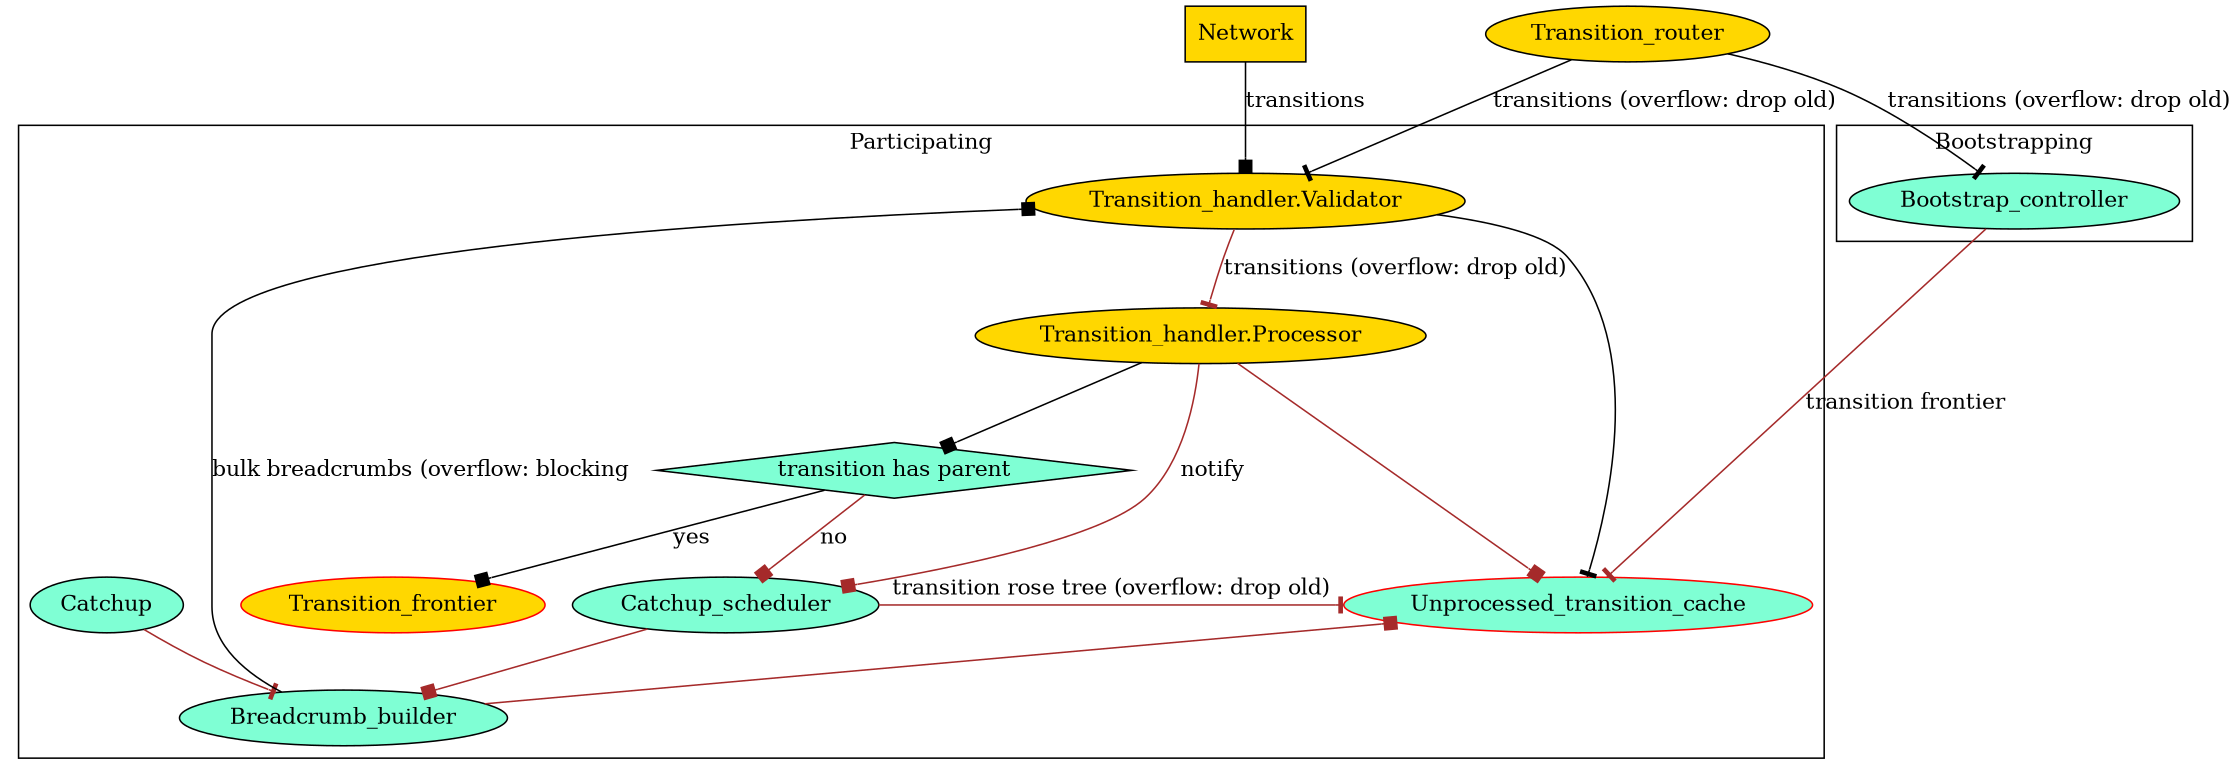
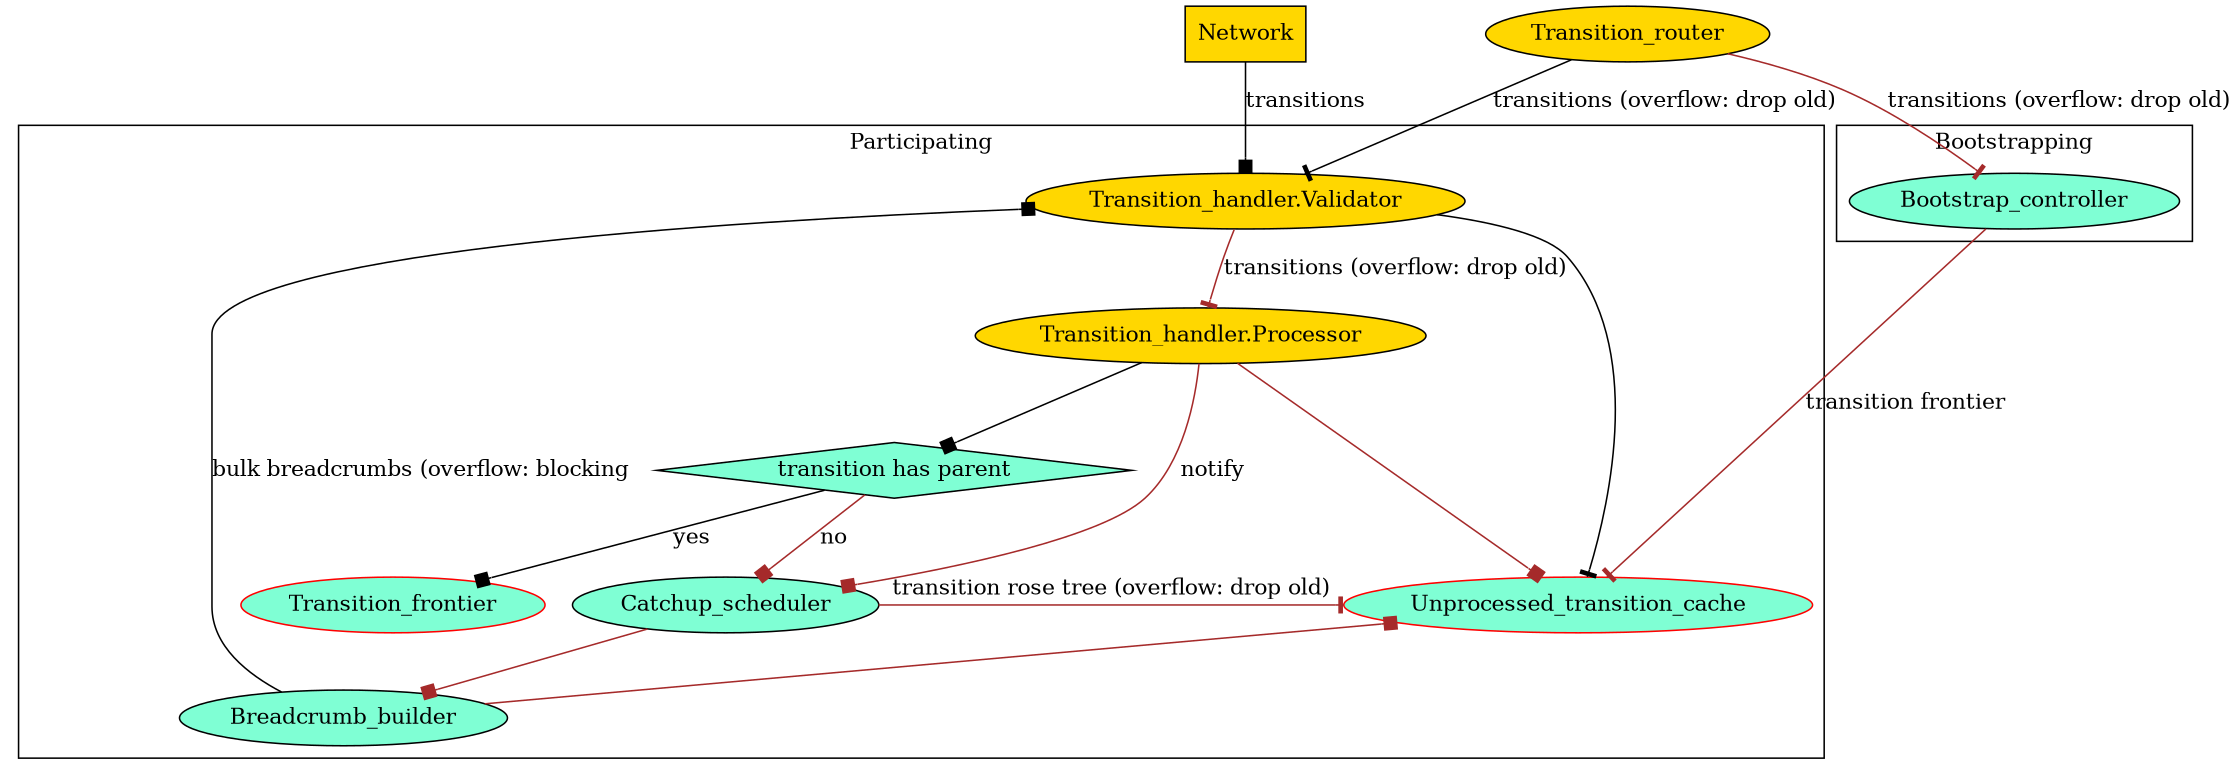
(1858, 97) -> (1858, 97)
(107, 605) -> none
(393, 605) -> (393, 605)
